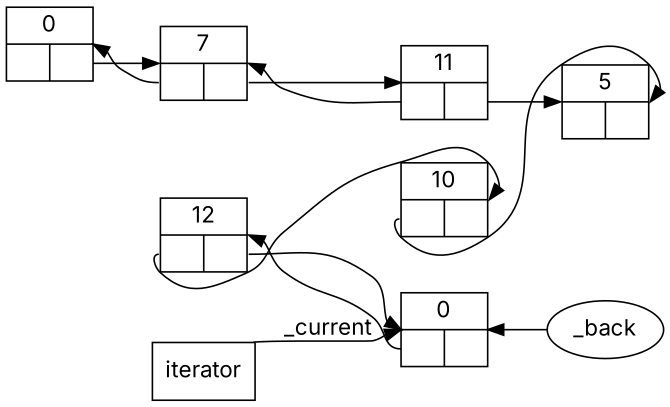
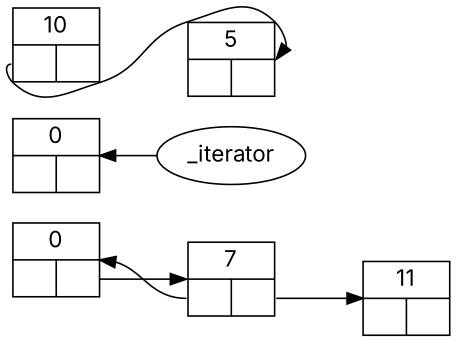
(327, 101) -> none
(516, 102) -> none
(204, 235) -> none
(605, 330) -> (231, 156)
(204, 371) -> none
